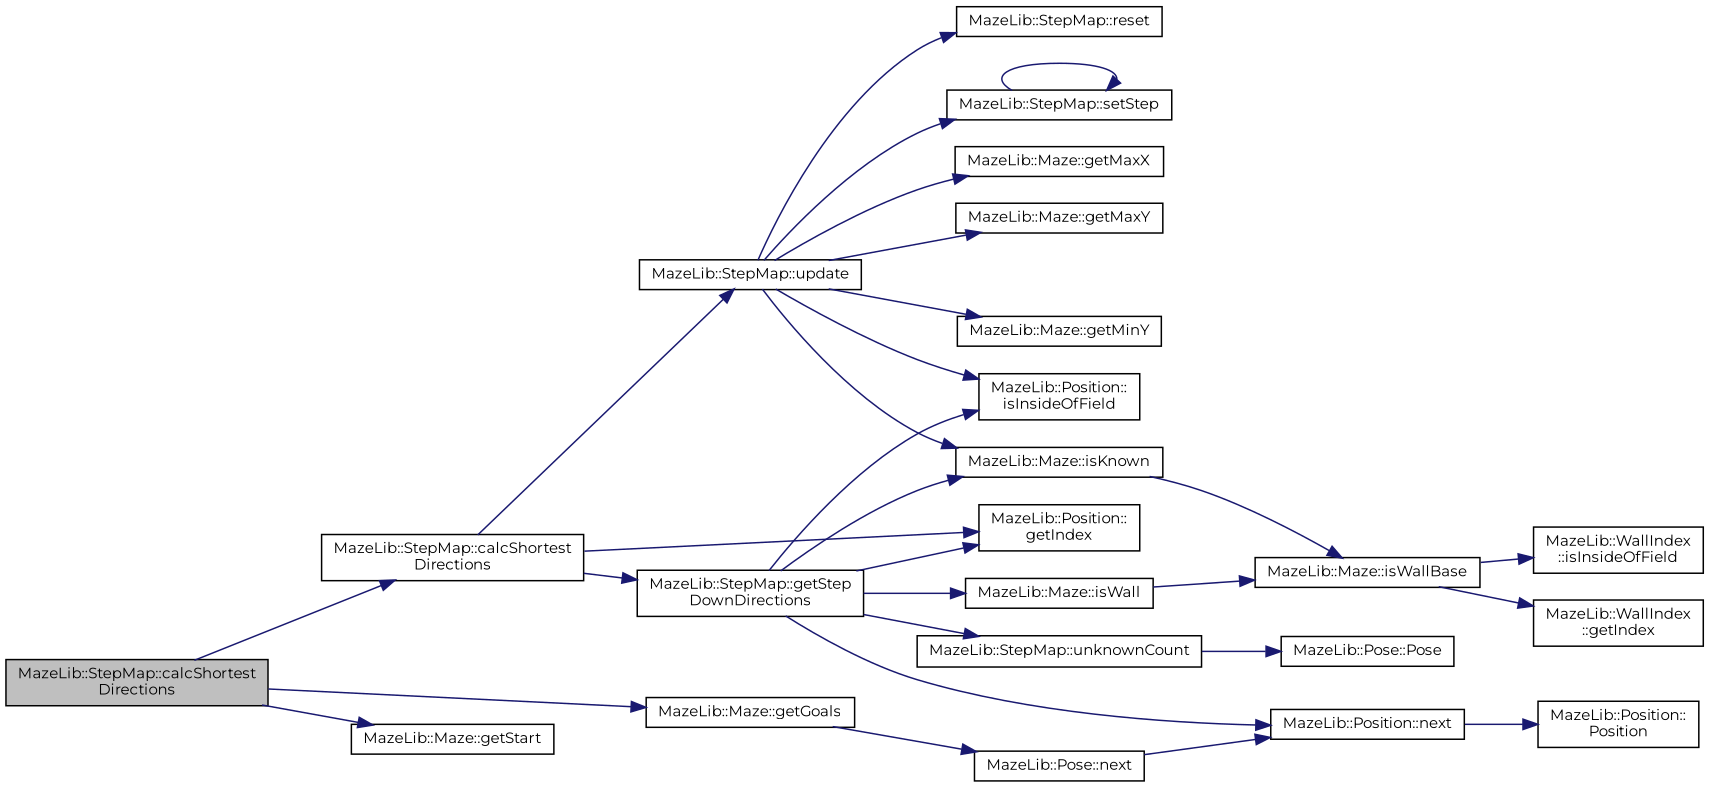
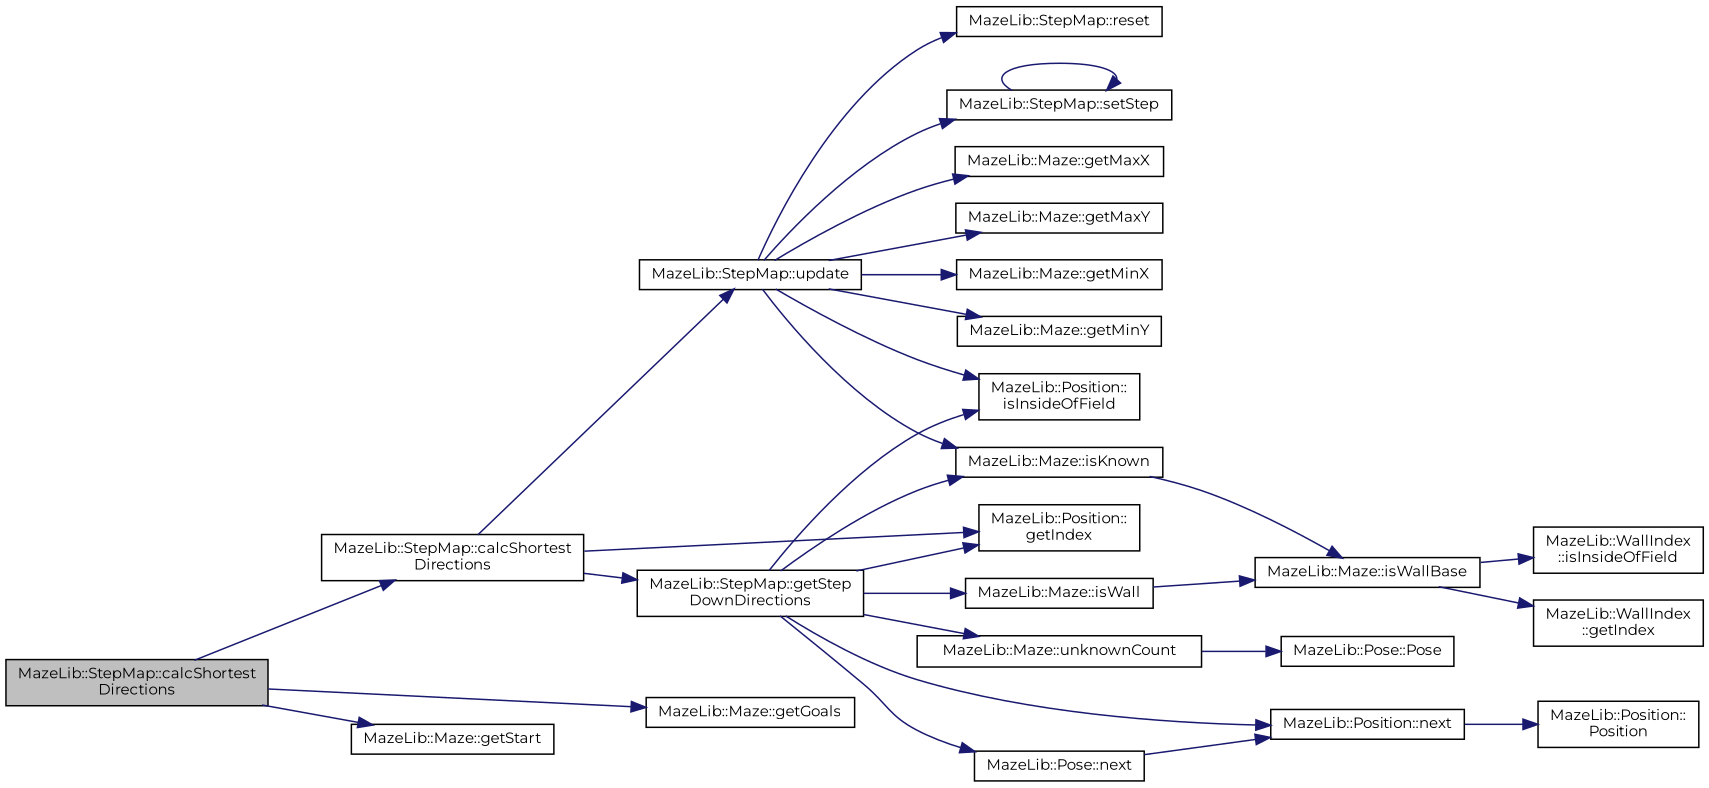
none -> (1059, 275)
(1059, 651) -> (1059, 651)
(897, 738) -> (867, 688)
